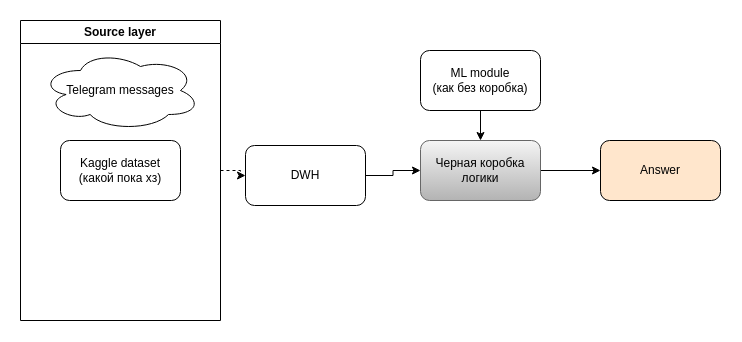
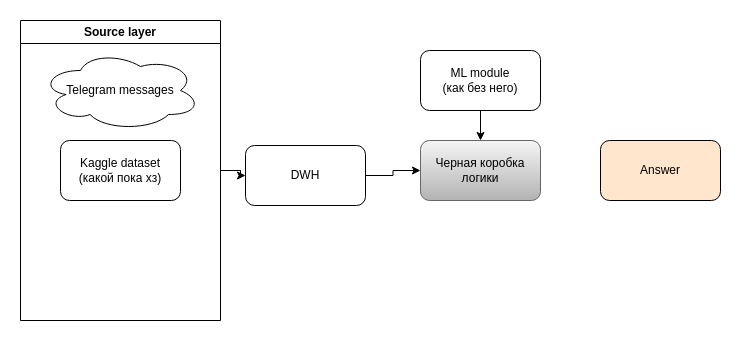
(481, 81) -> (481, 81)
(233, 171) -> (233, 171)
(567, 171) -> none
